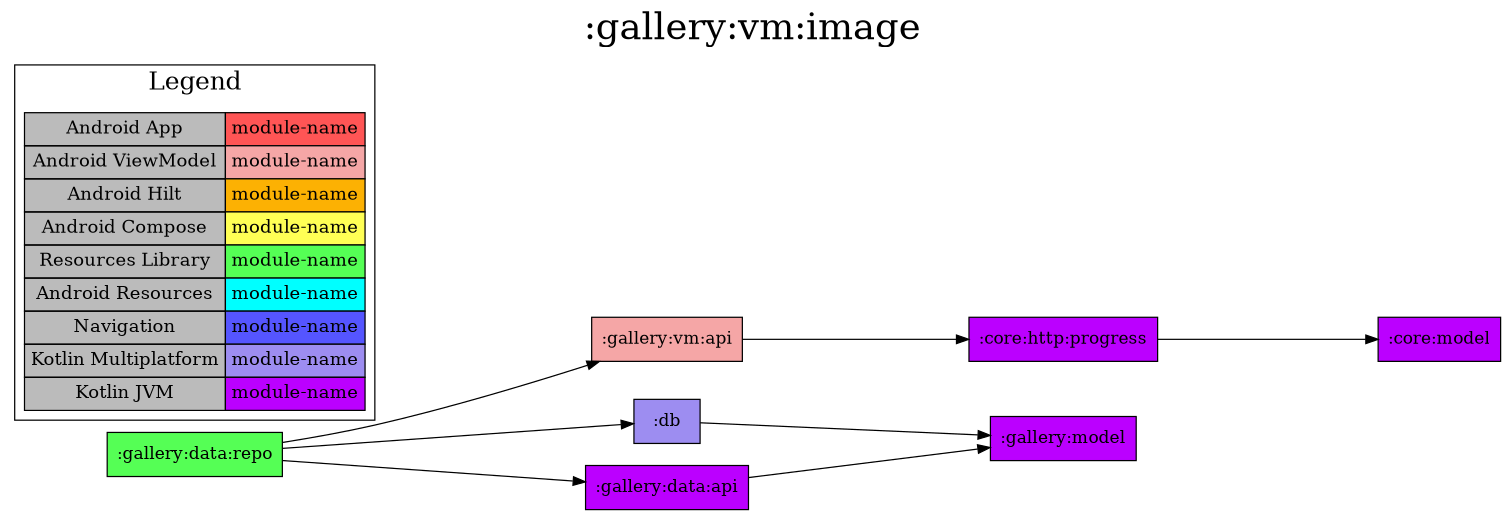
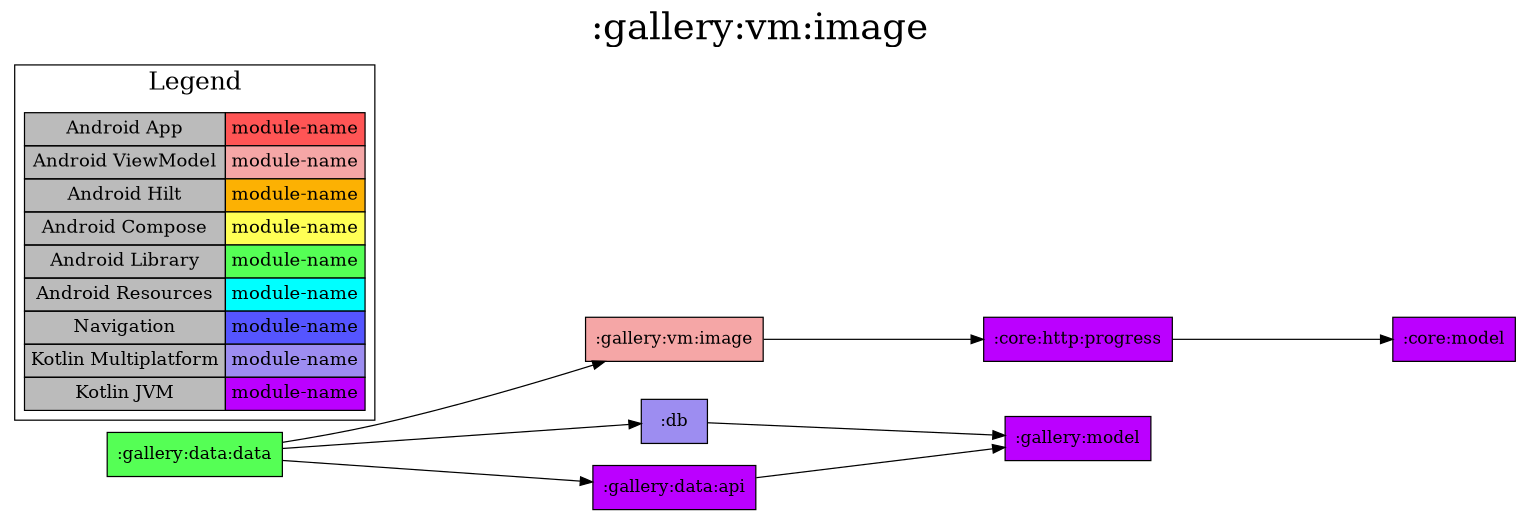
(125, 260) -> (125, 260)
(667, 339) -> (674, 339)
(195, 454) -> (195, 454)
